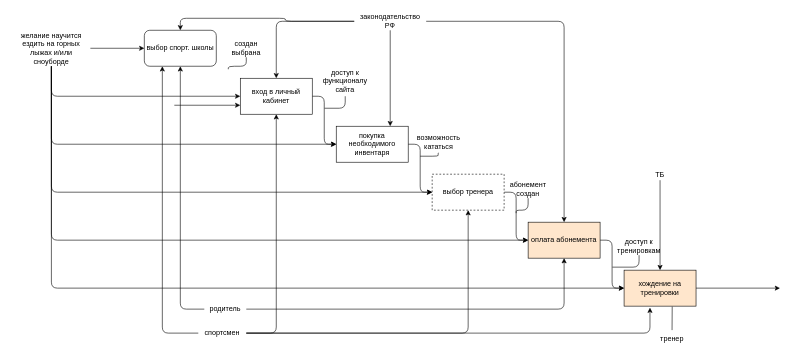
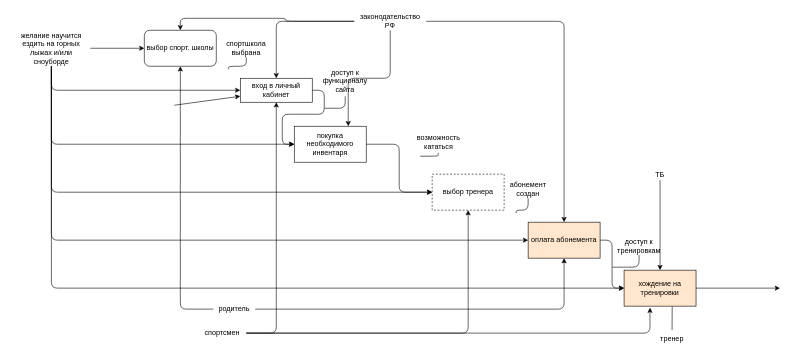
(246, 48) -> (246, 48)
(276, 96) -> (276, 90)
(372, 144) -> (330, 144)
(516, 208) -> none
(225, 309) -> (234, 309)
(162, 328) -> none
